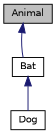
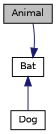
(22, 45) -> (34, 36)
